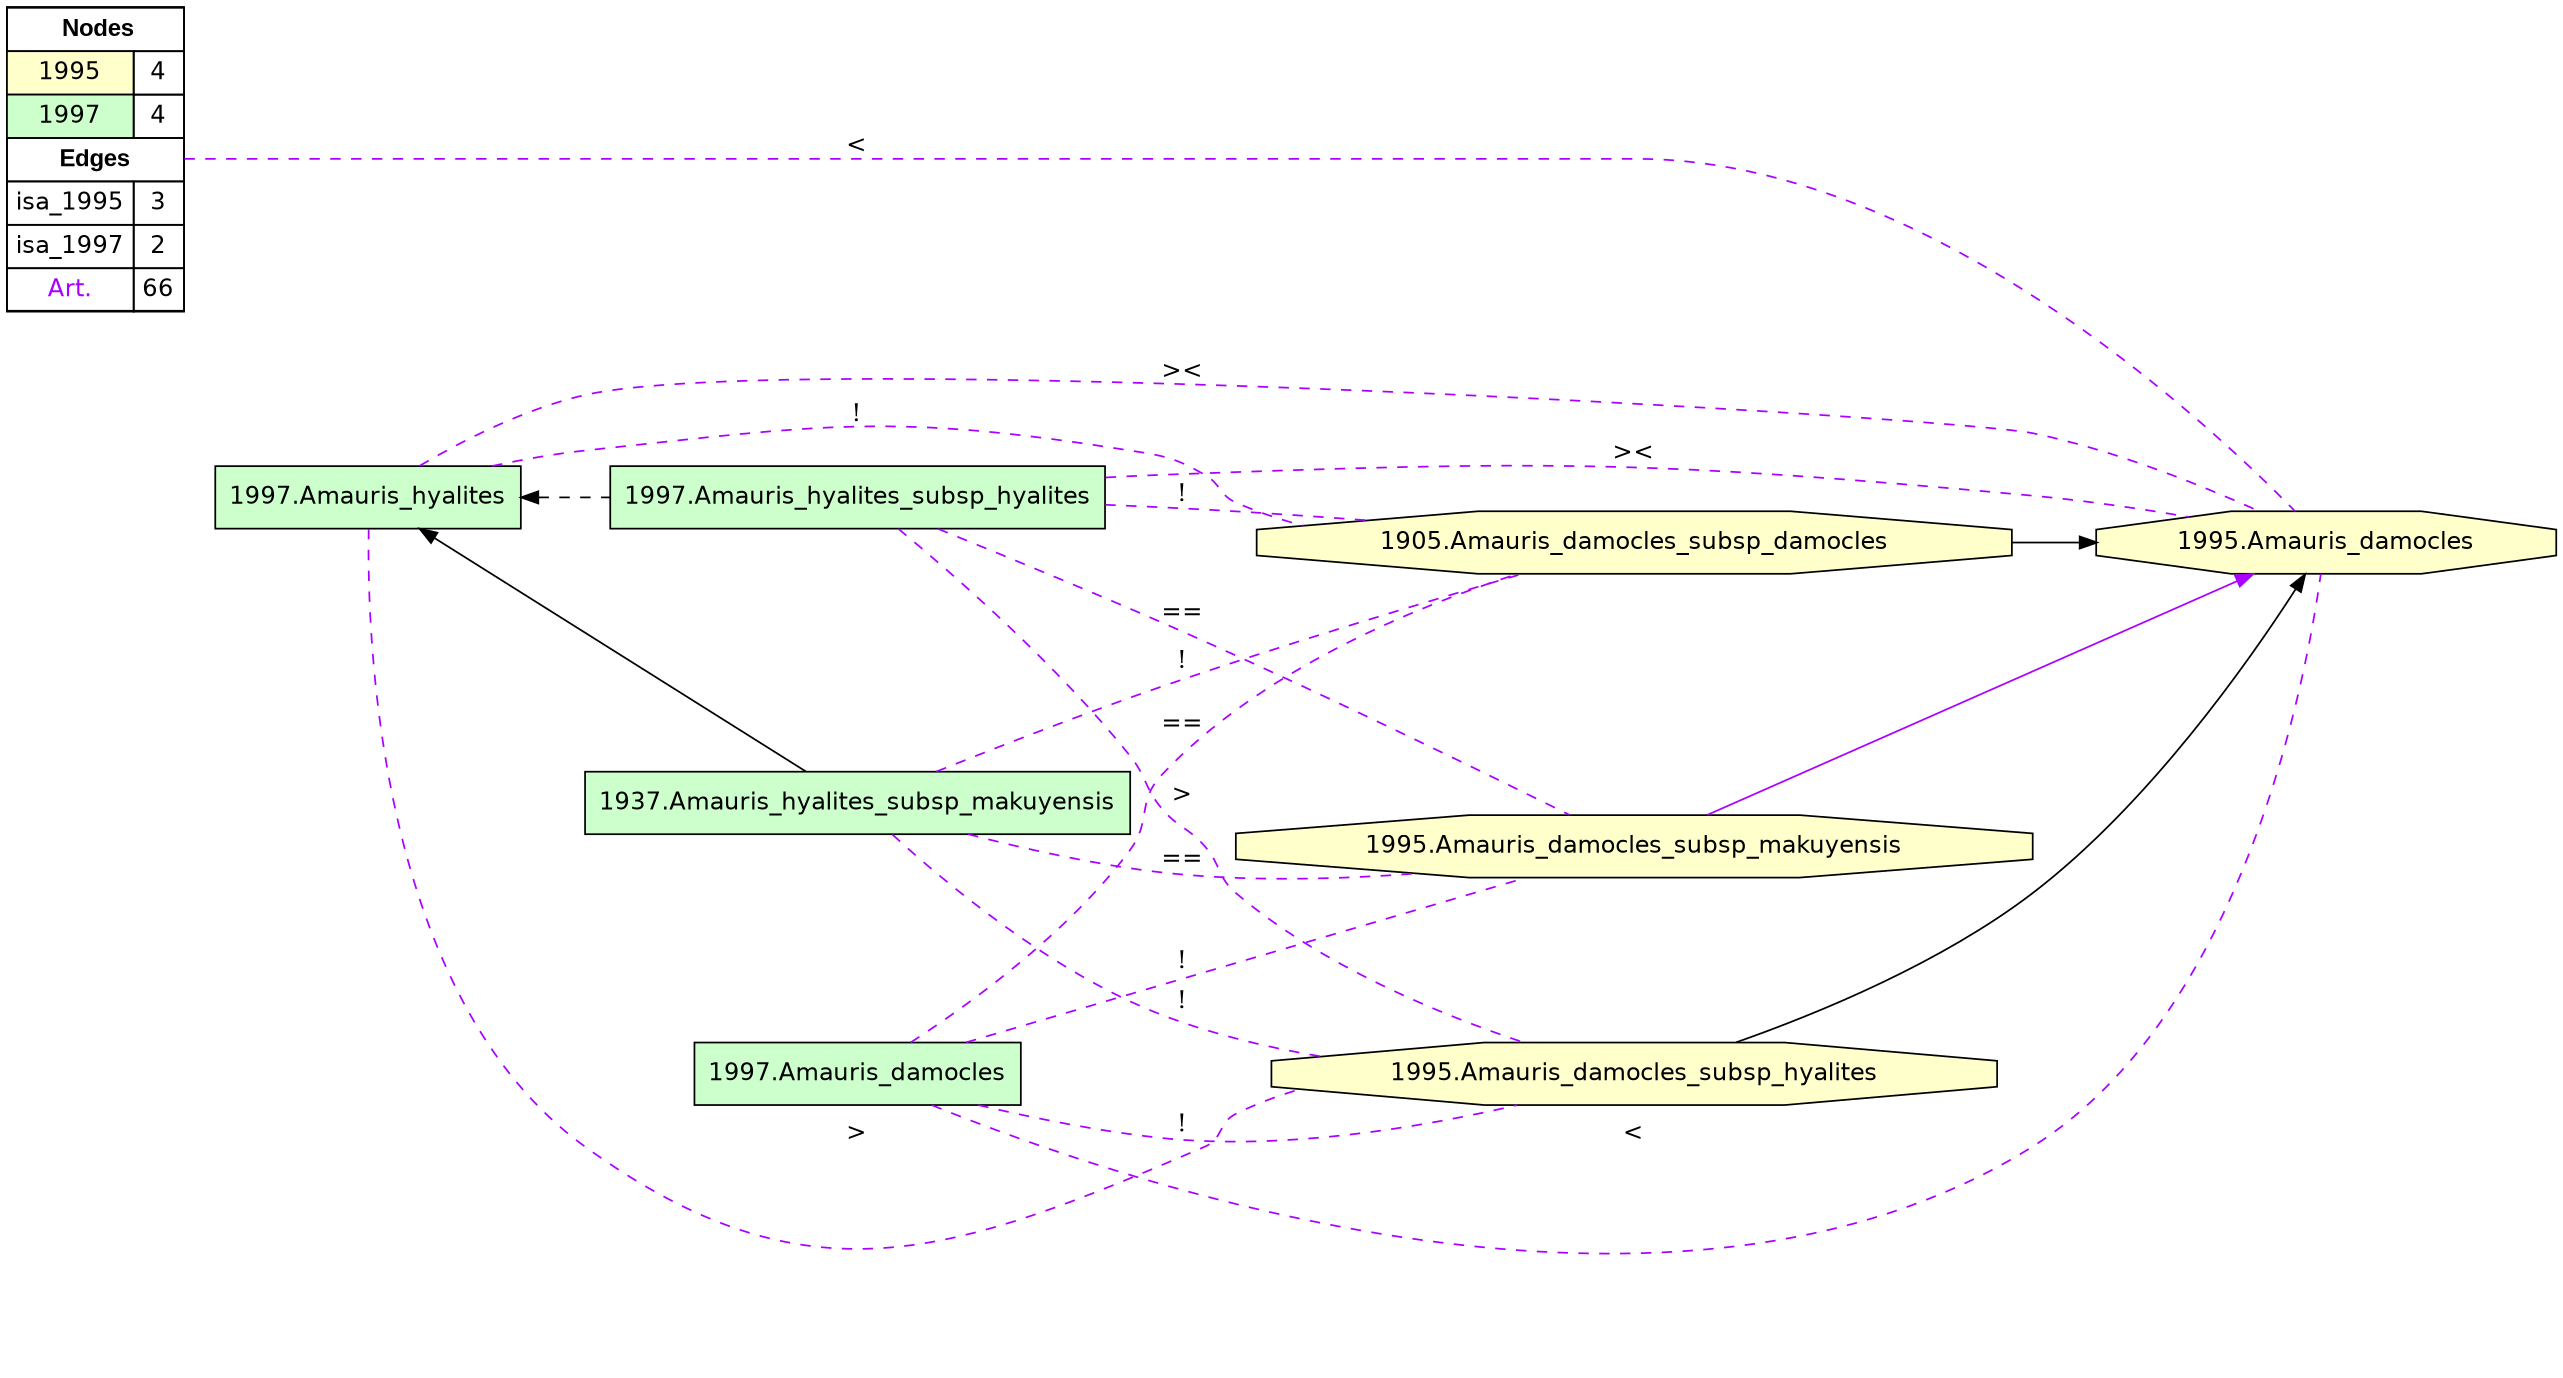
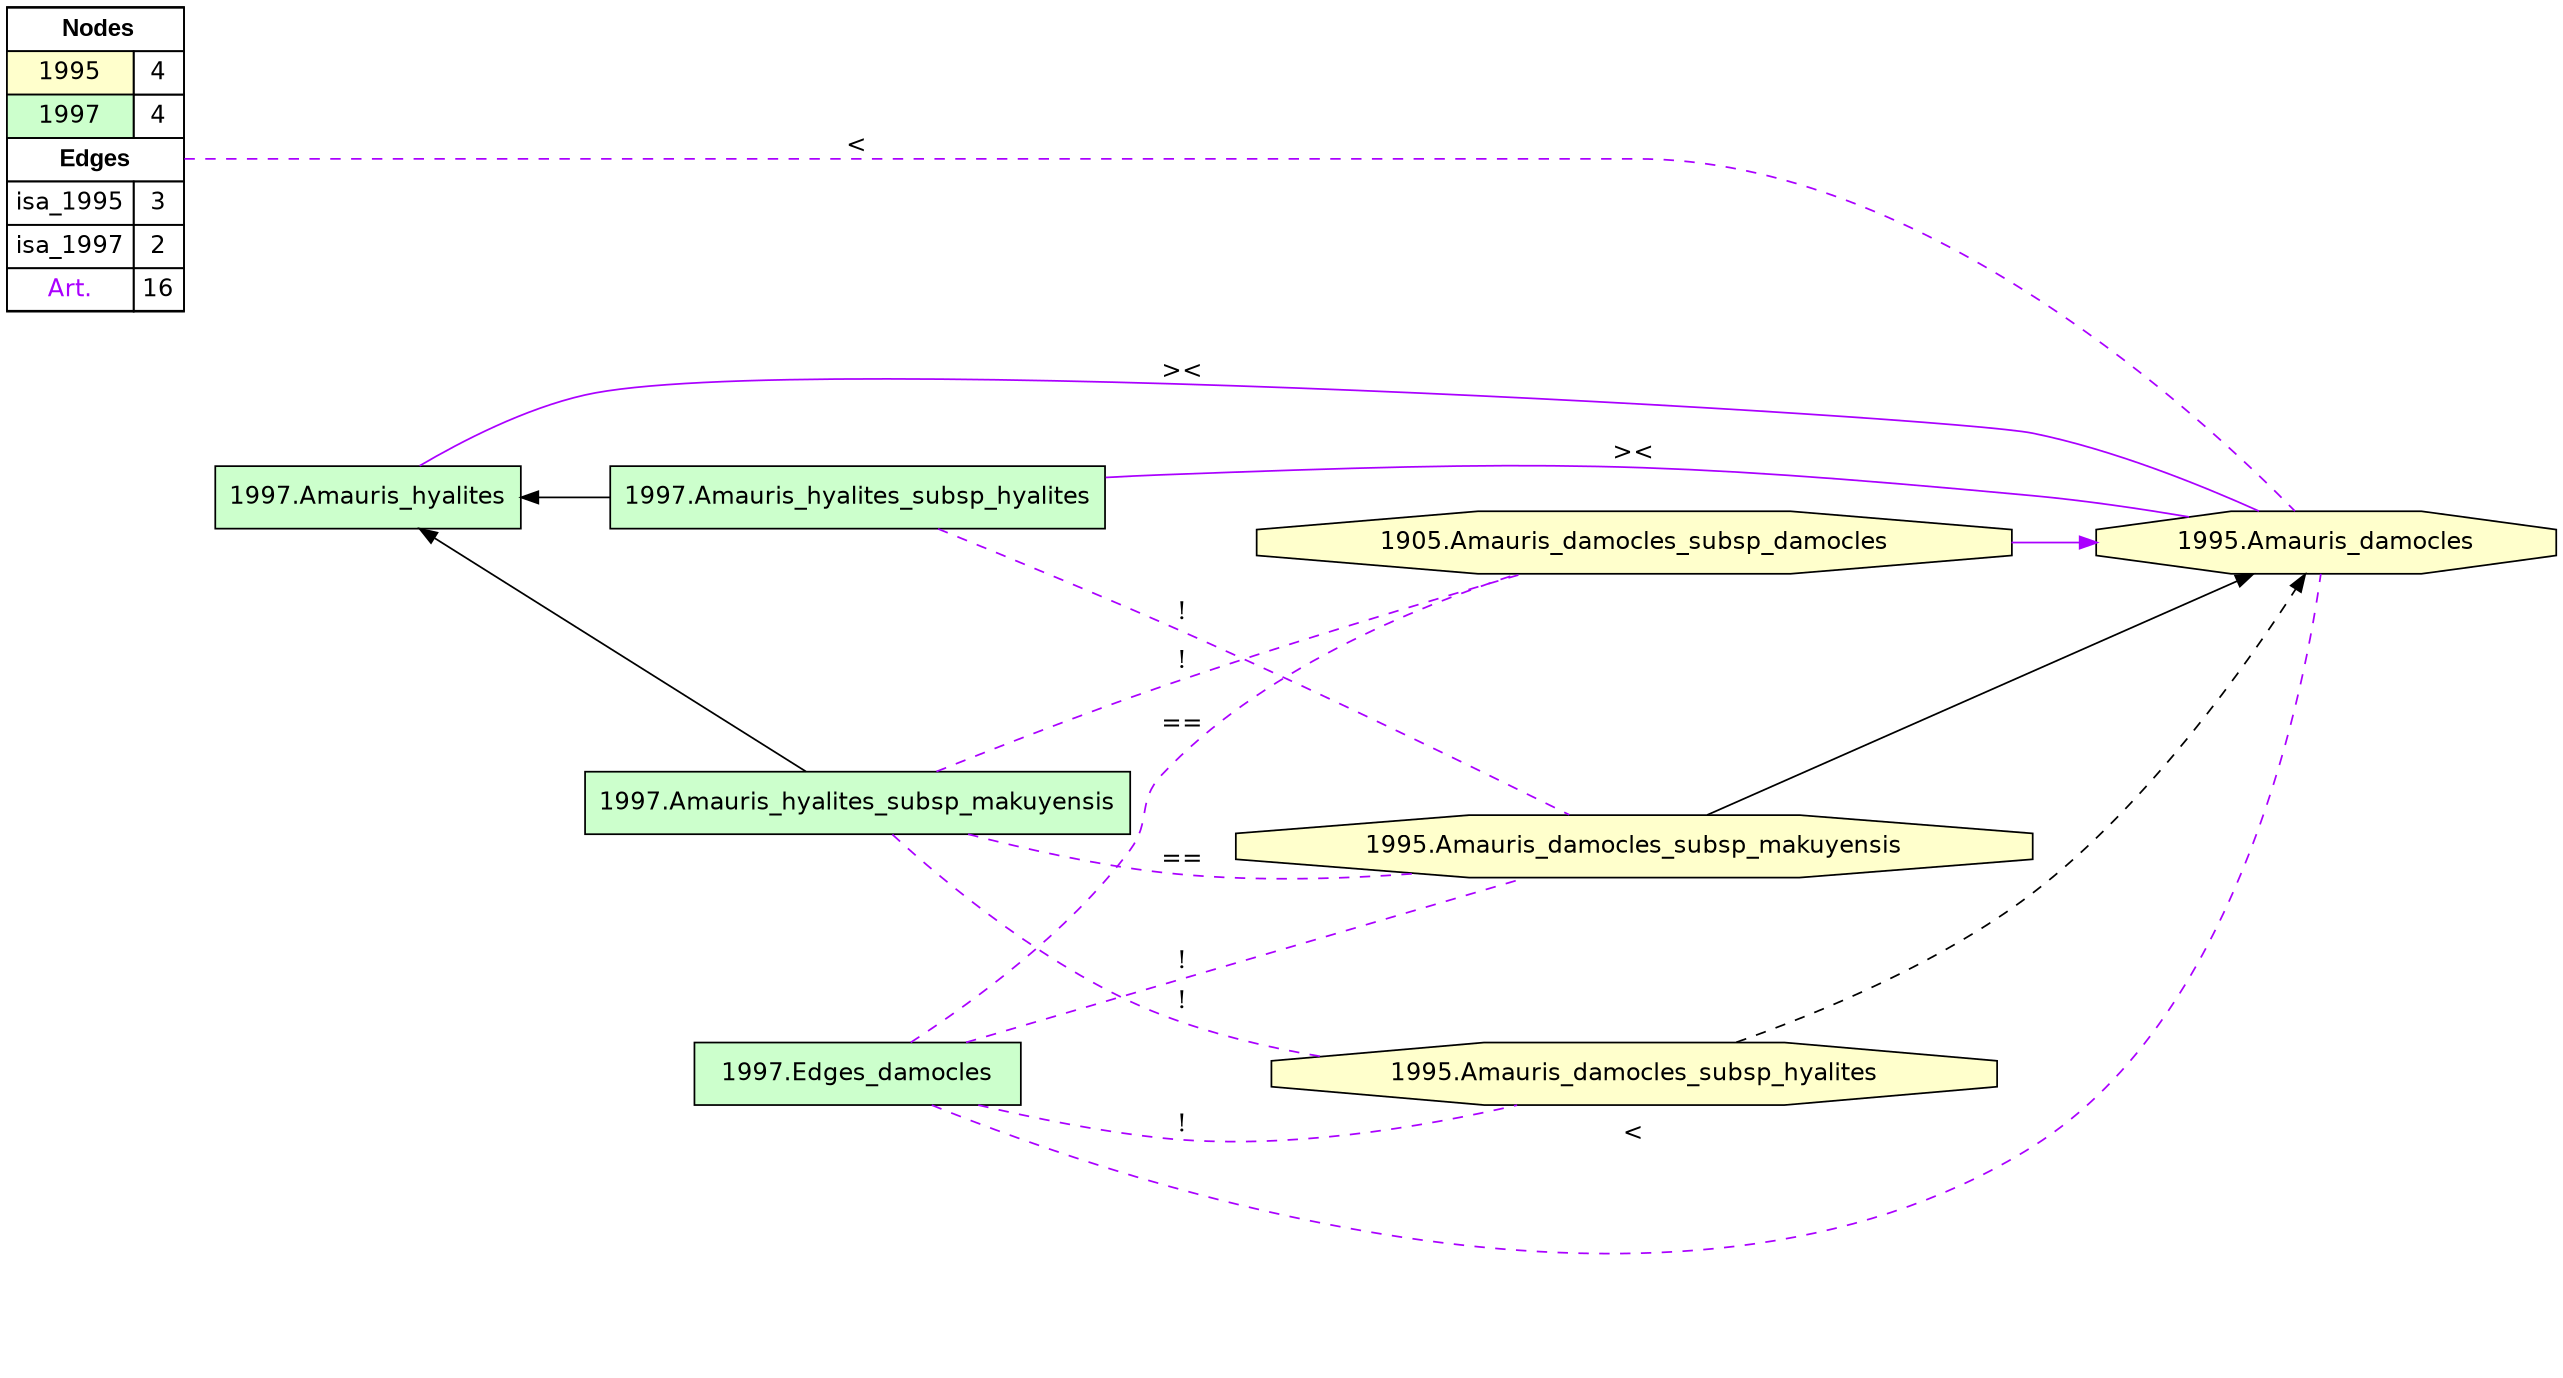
(159, 289) -> (159, 289)
(1339, 390) -> (1339, 390)
(907, 427) -> none
(1649, 468) -> (1649, 468)
(574, 497) -> (574, 497)
(1224, 511) -> none
(2045, 543) -> (2045, 543)
(1183, 613) -> (1183, 613)
(1972, 698) -> (1972, 698)
(858, 803) -> (858, 803)
(1182, 826) -> none
(2060, 870) -> (2060, 870)
(858, 1074) -> (858, 1074)
(626, 1173) -> none
